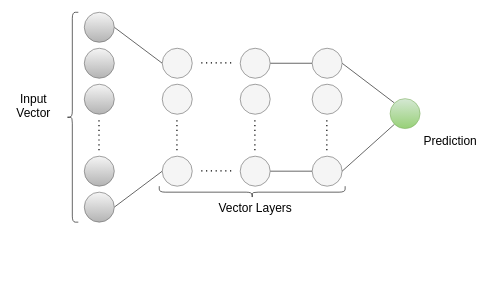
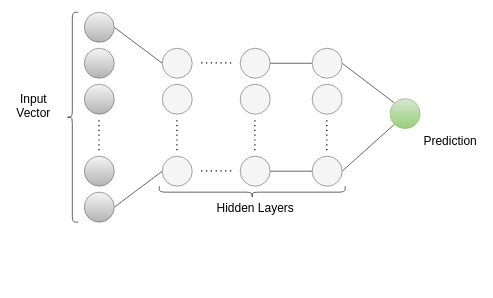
(256, 207) -> (256, 207)
